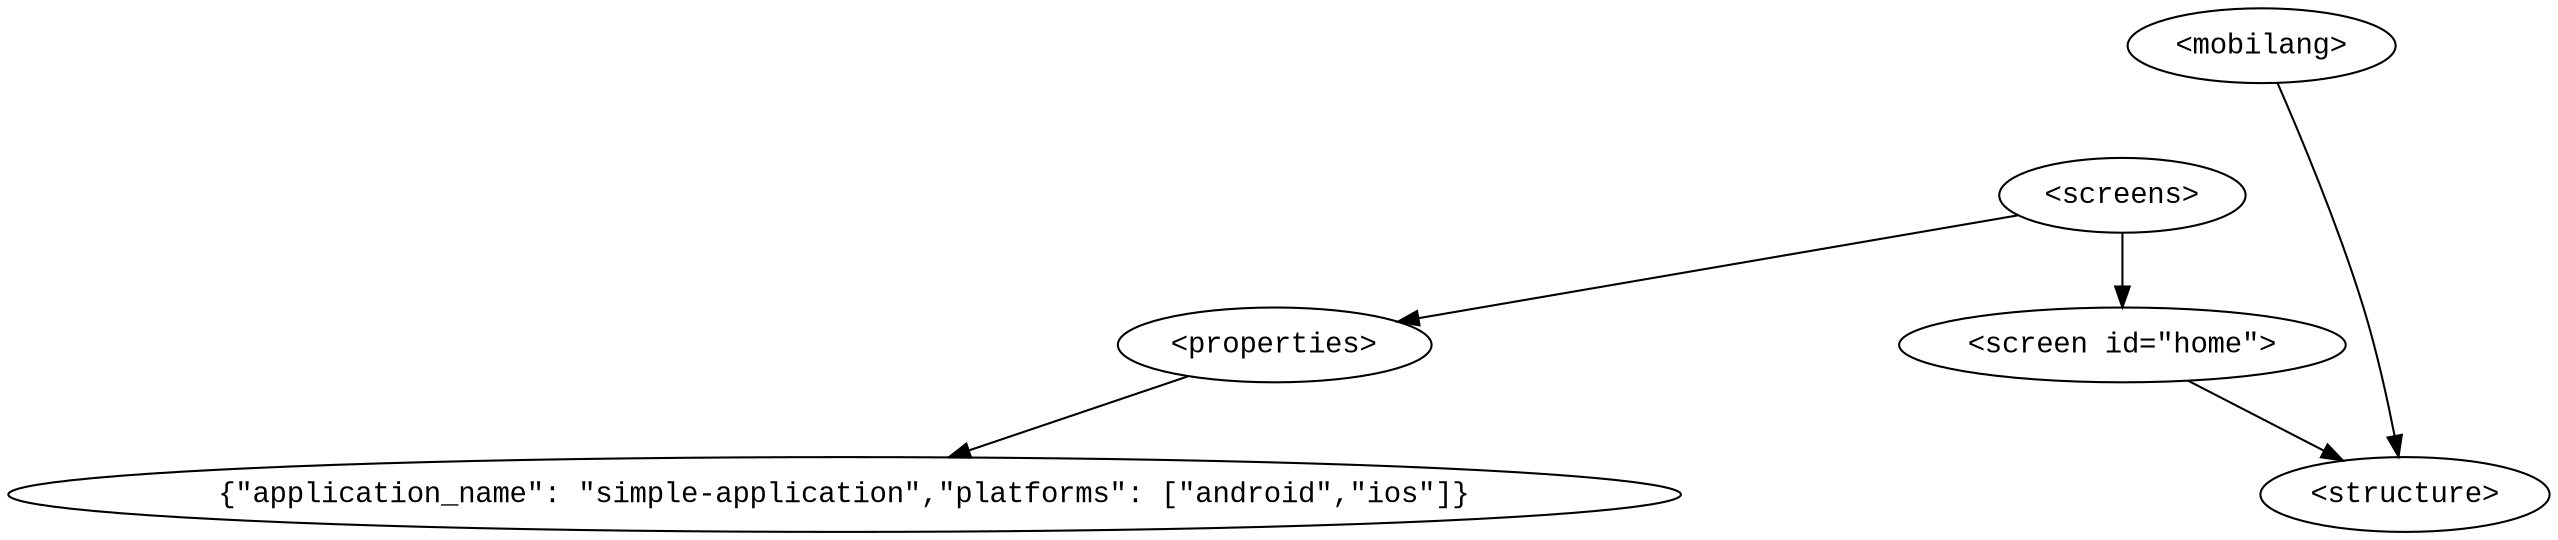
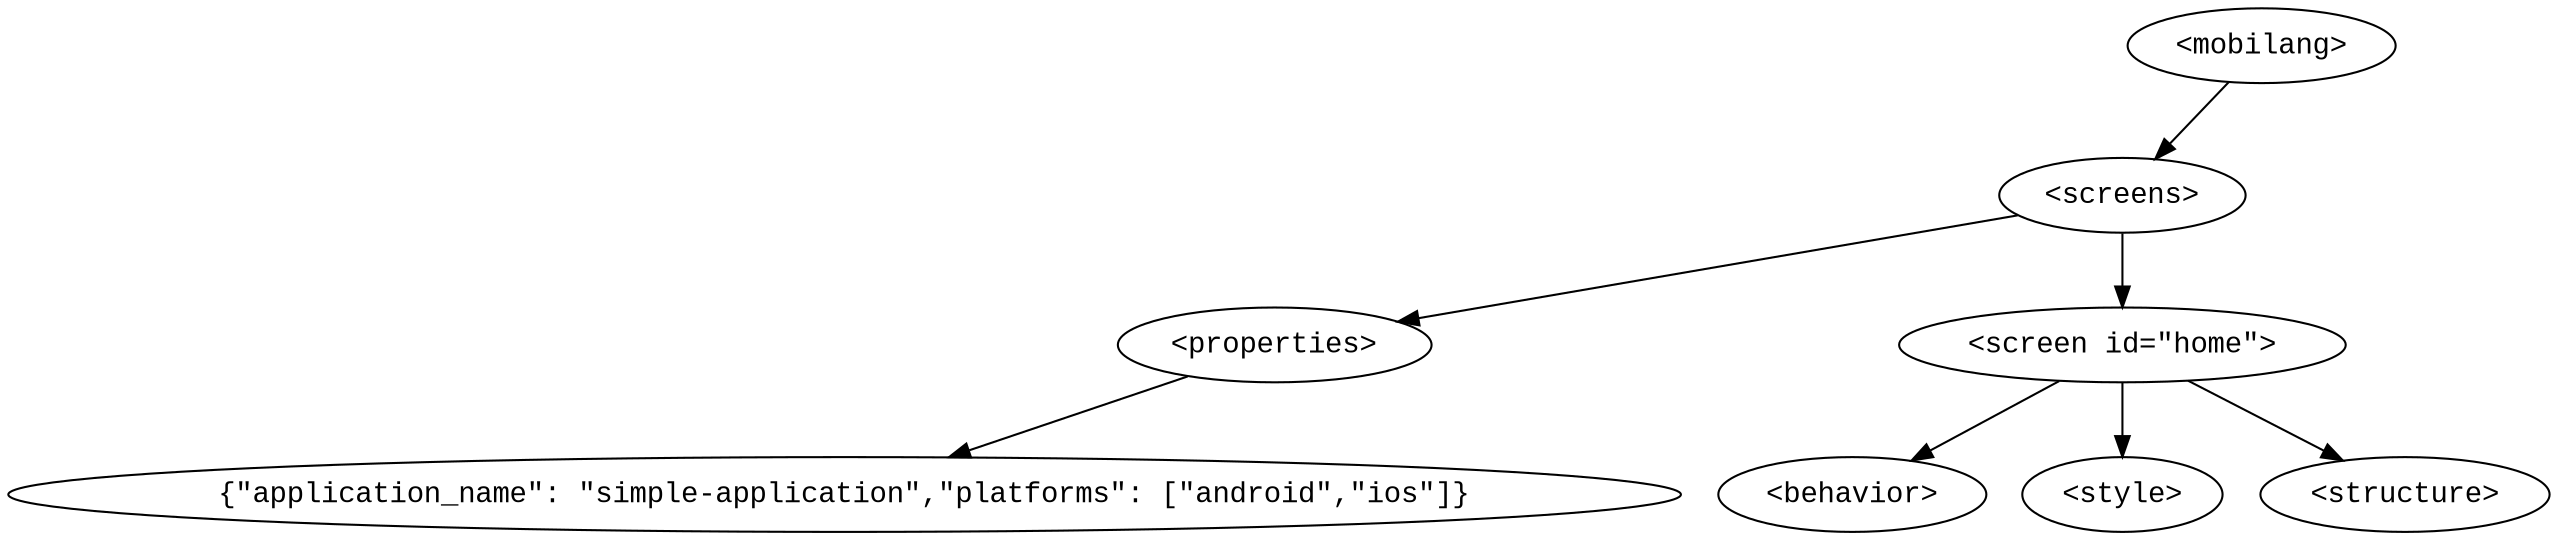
(2346, 256) -> (2199, 113)
none -> (1852, 495)
none -> (2122, 495)
